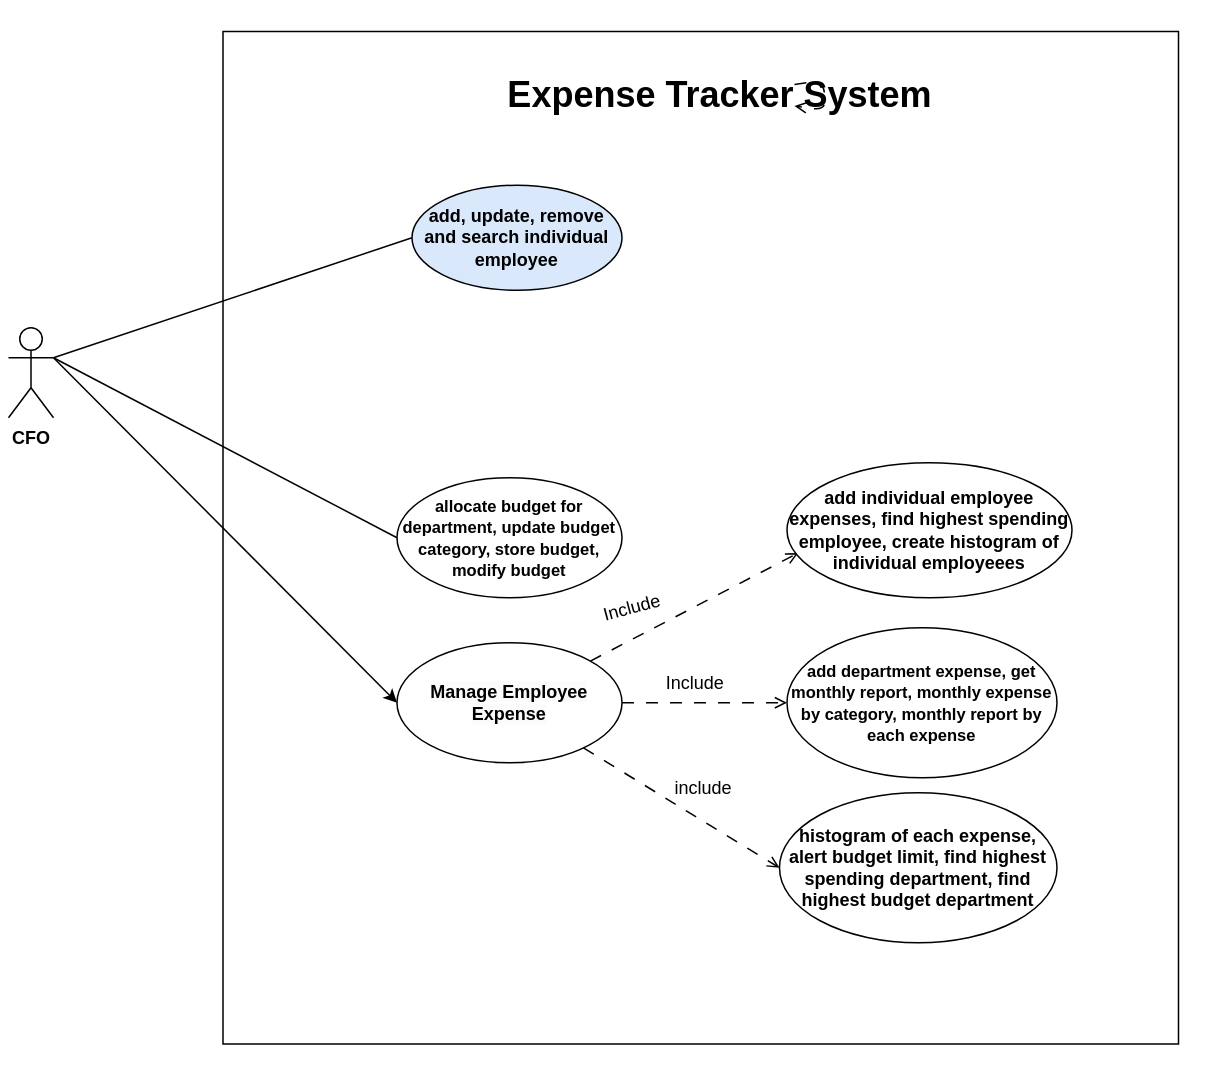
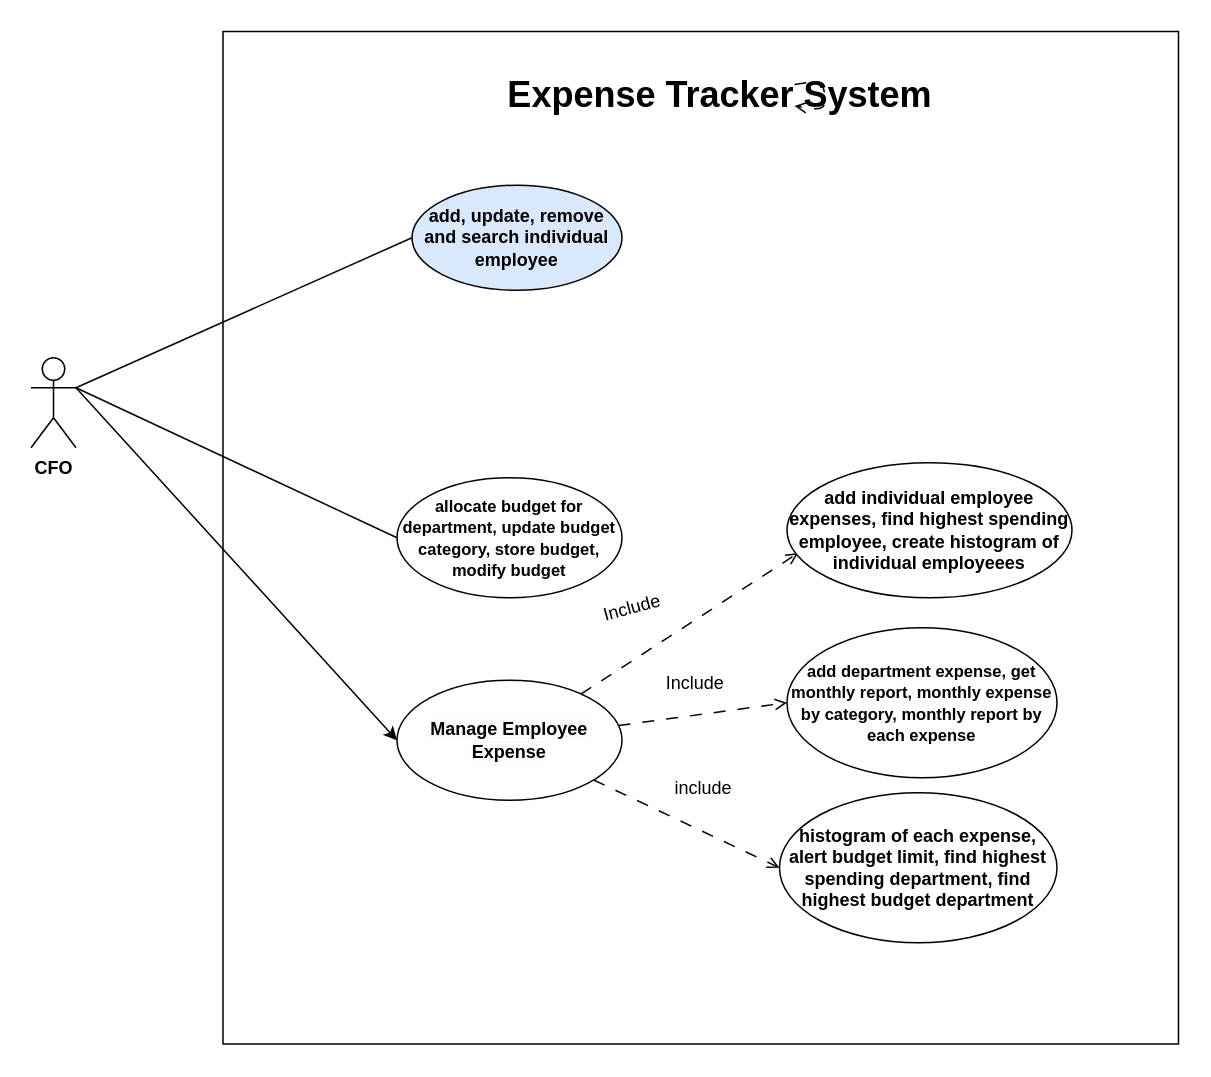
(31, 373) -> (53, 403)
(509, 703) -> (509, 740)
